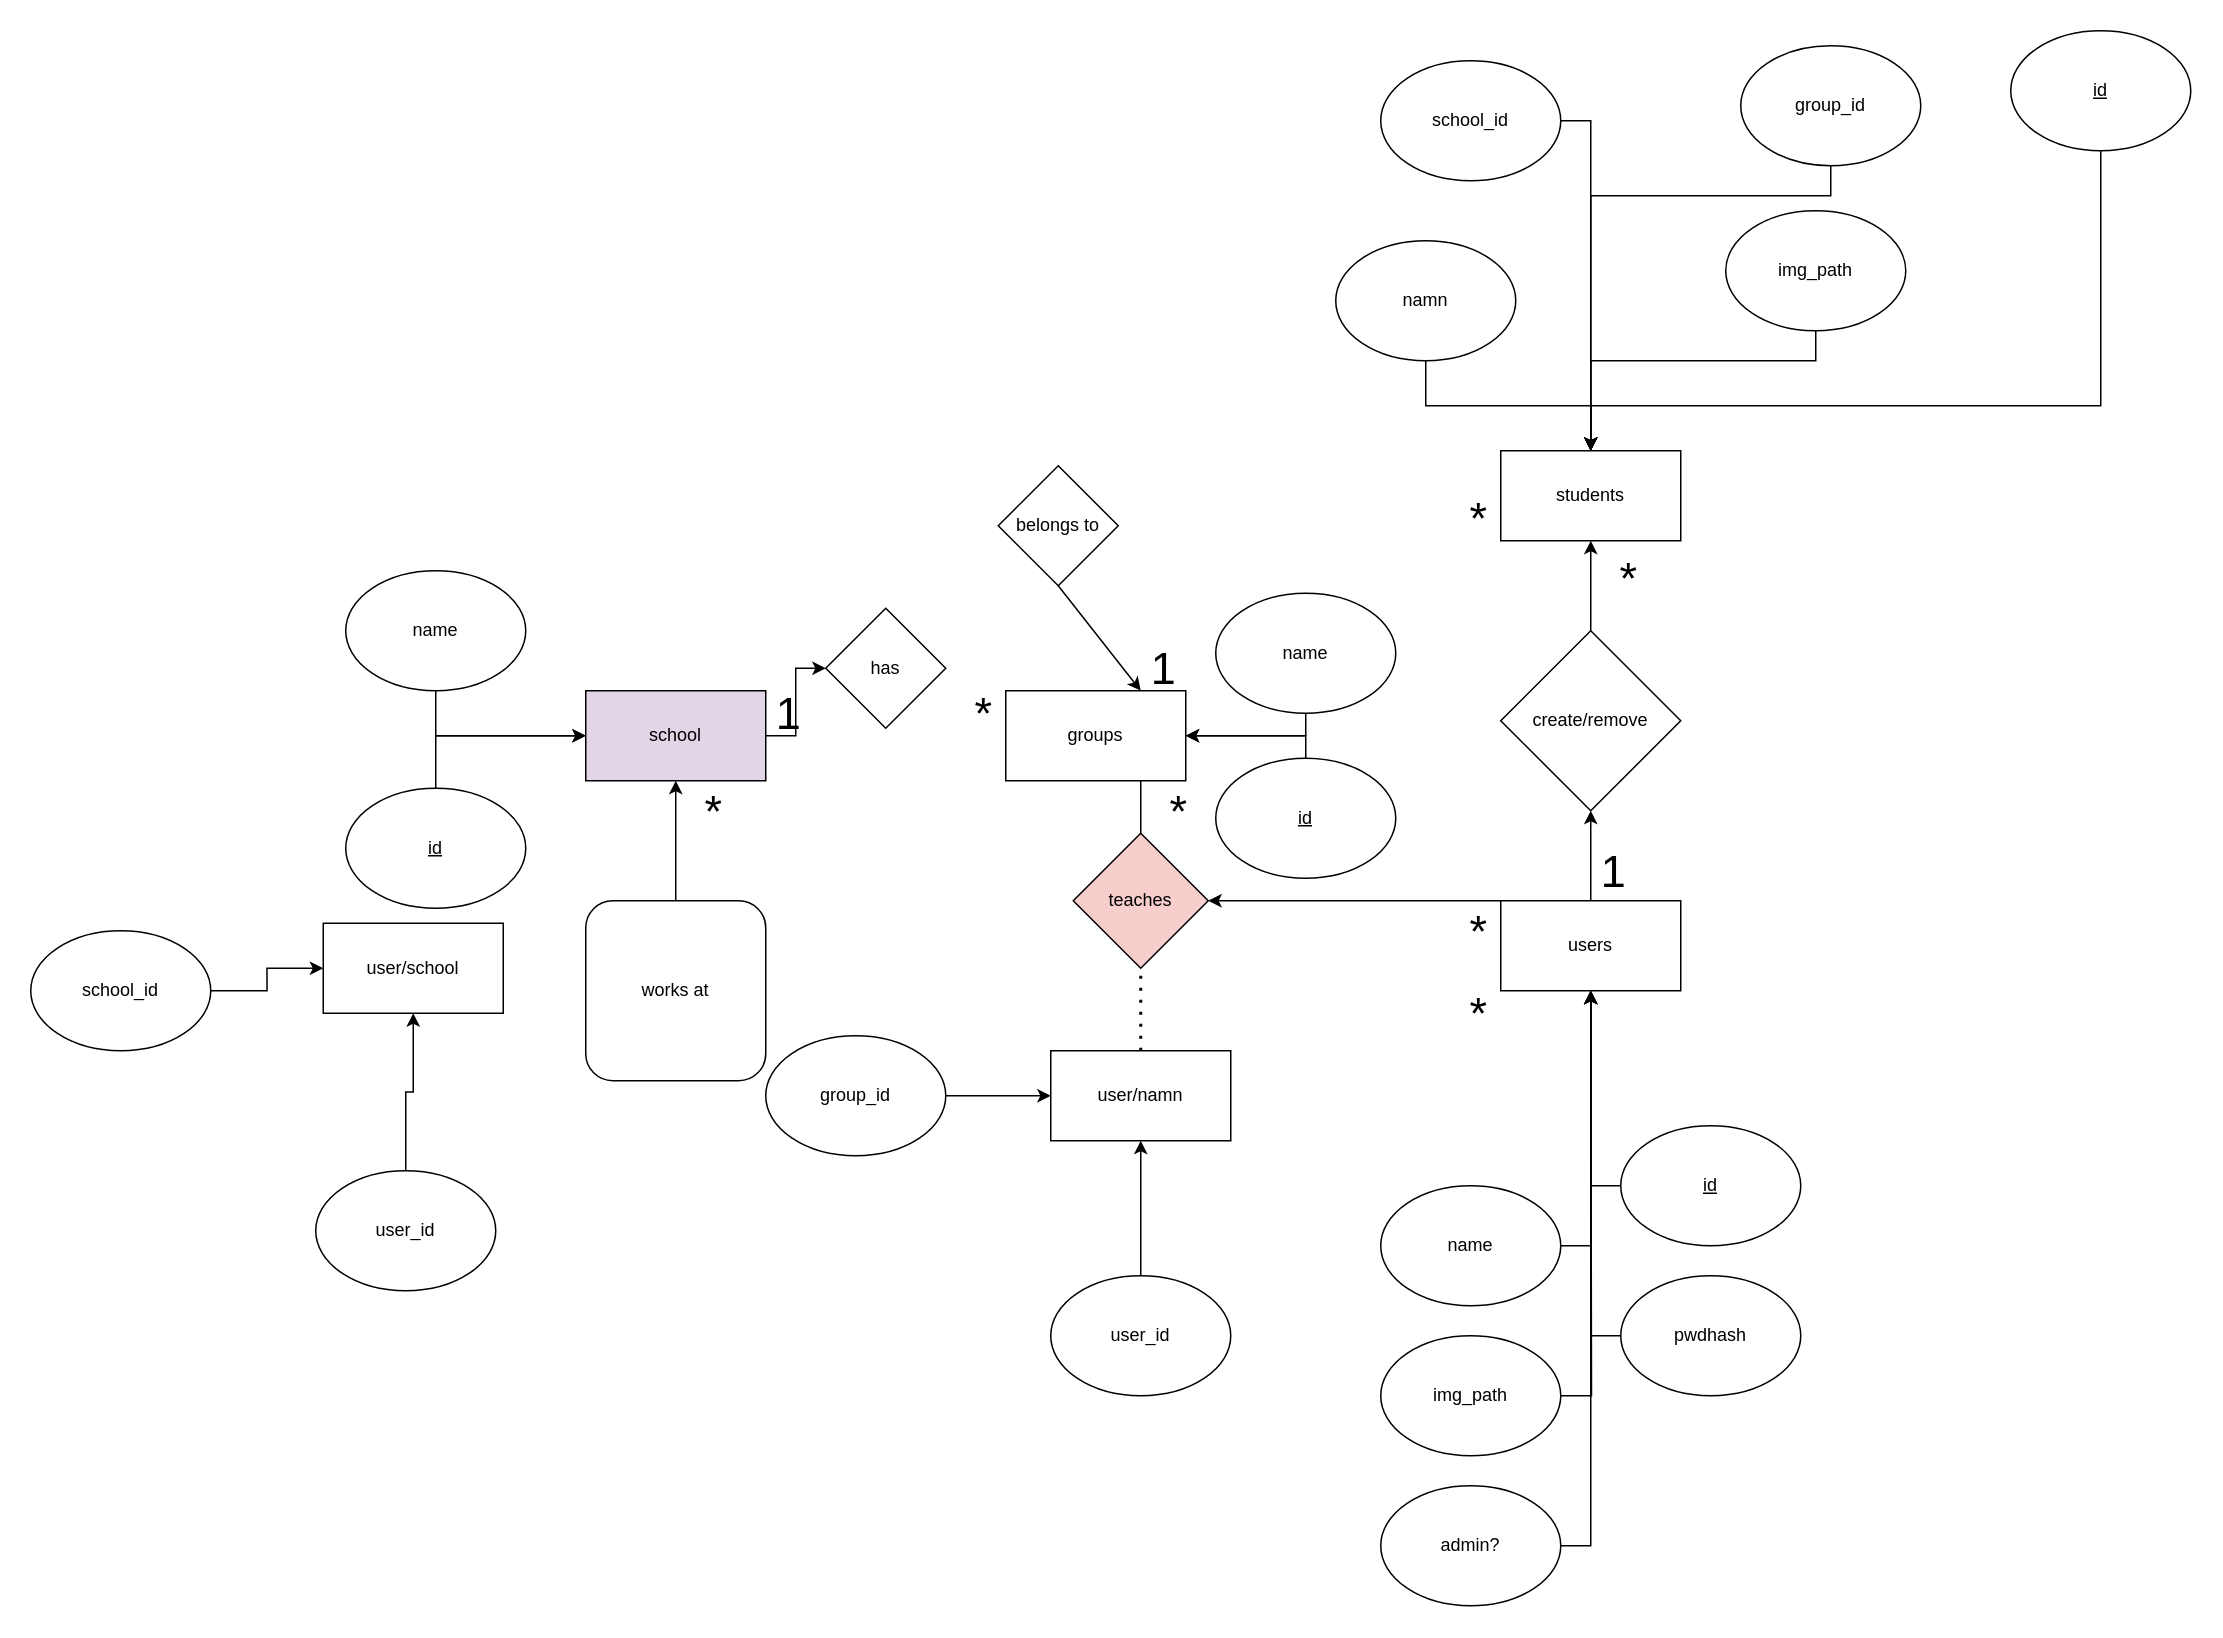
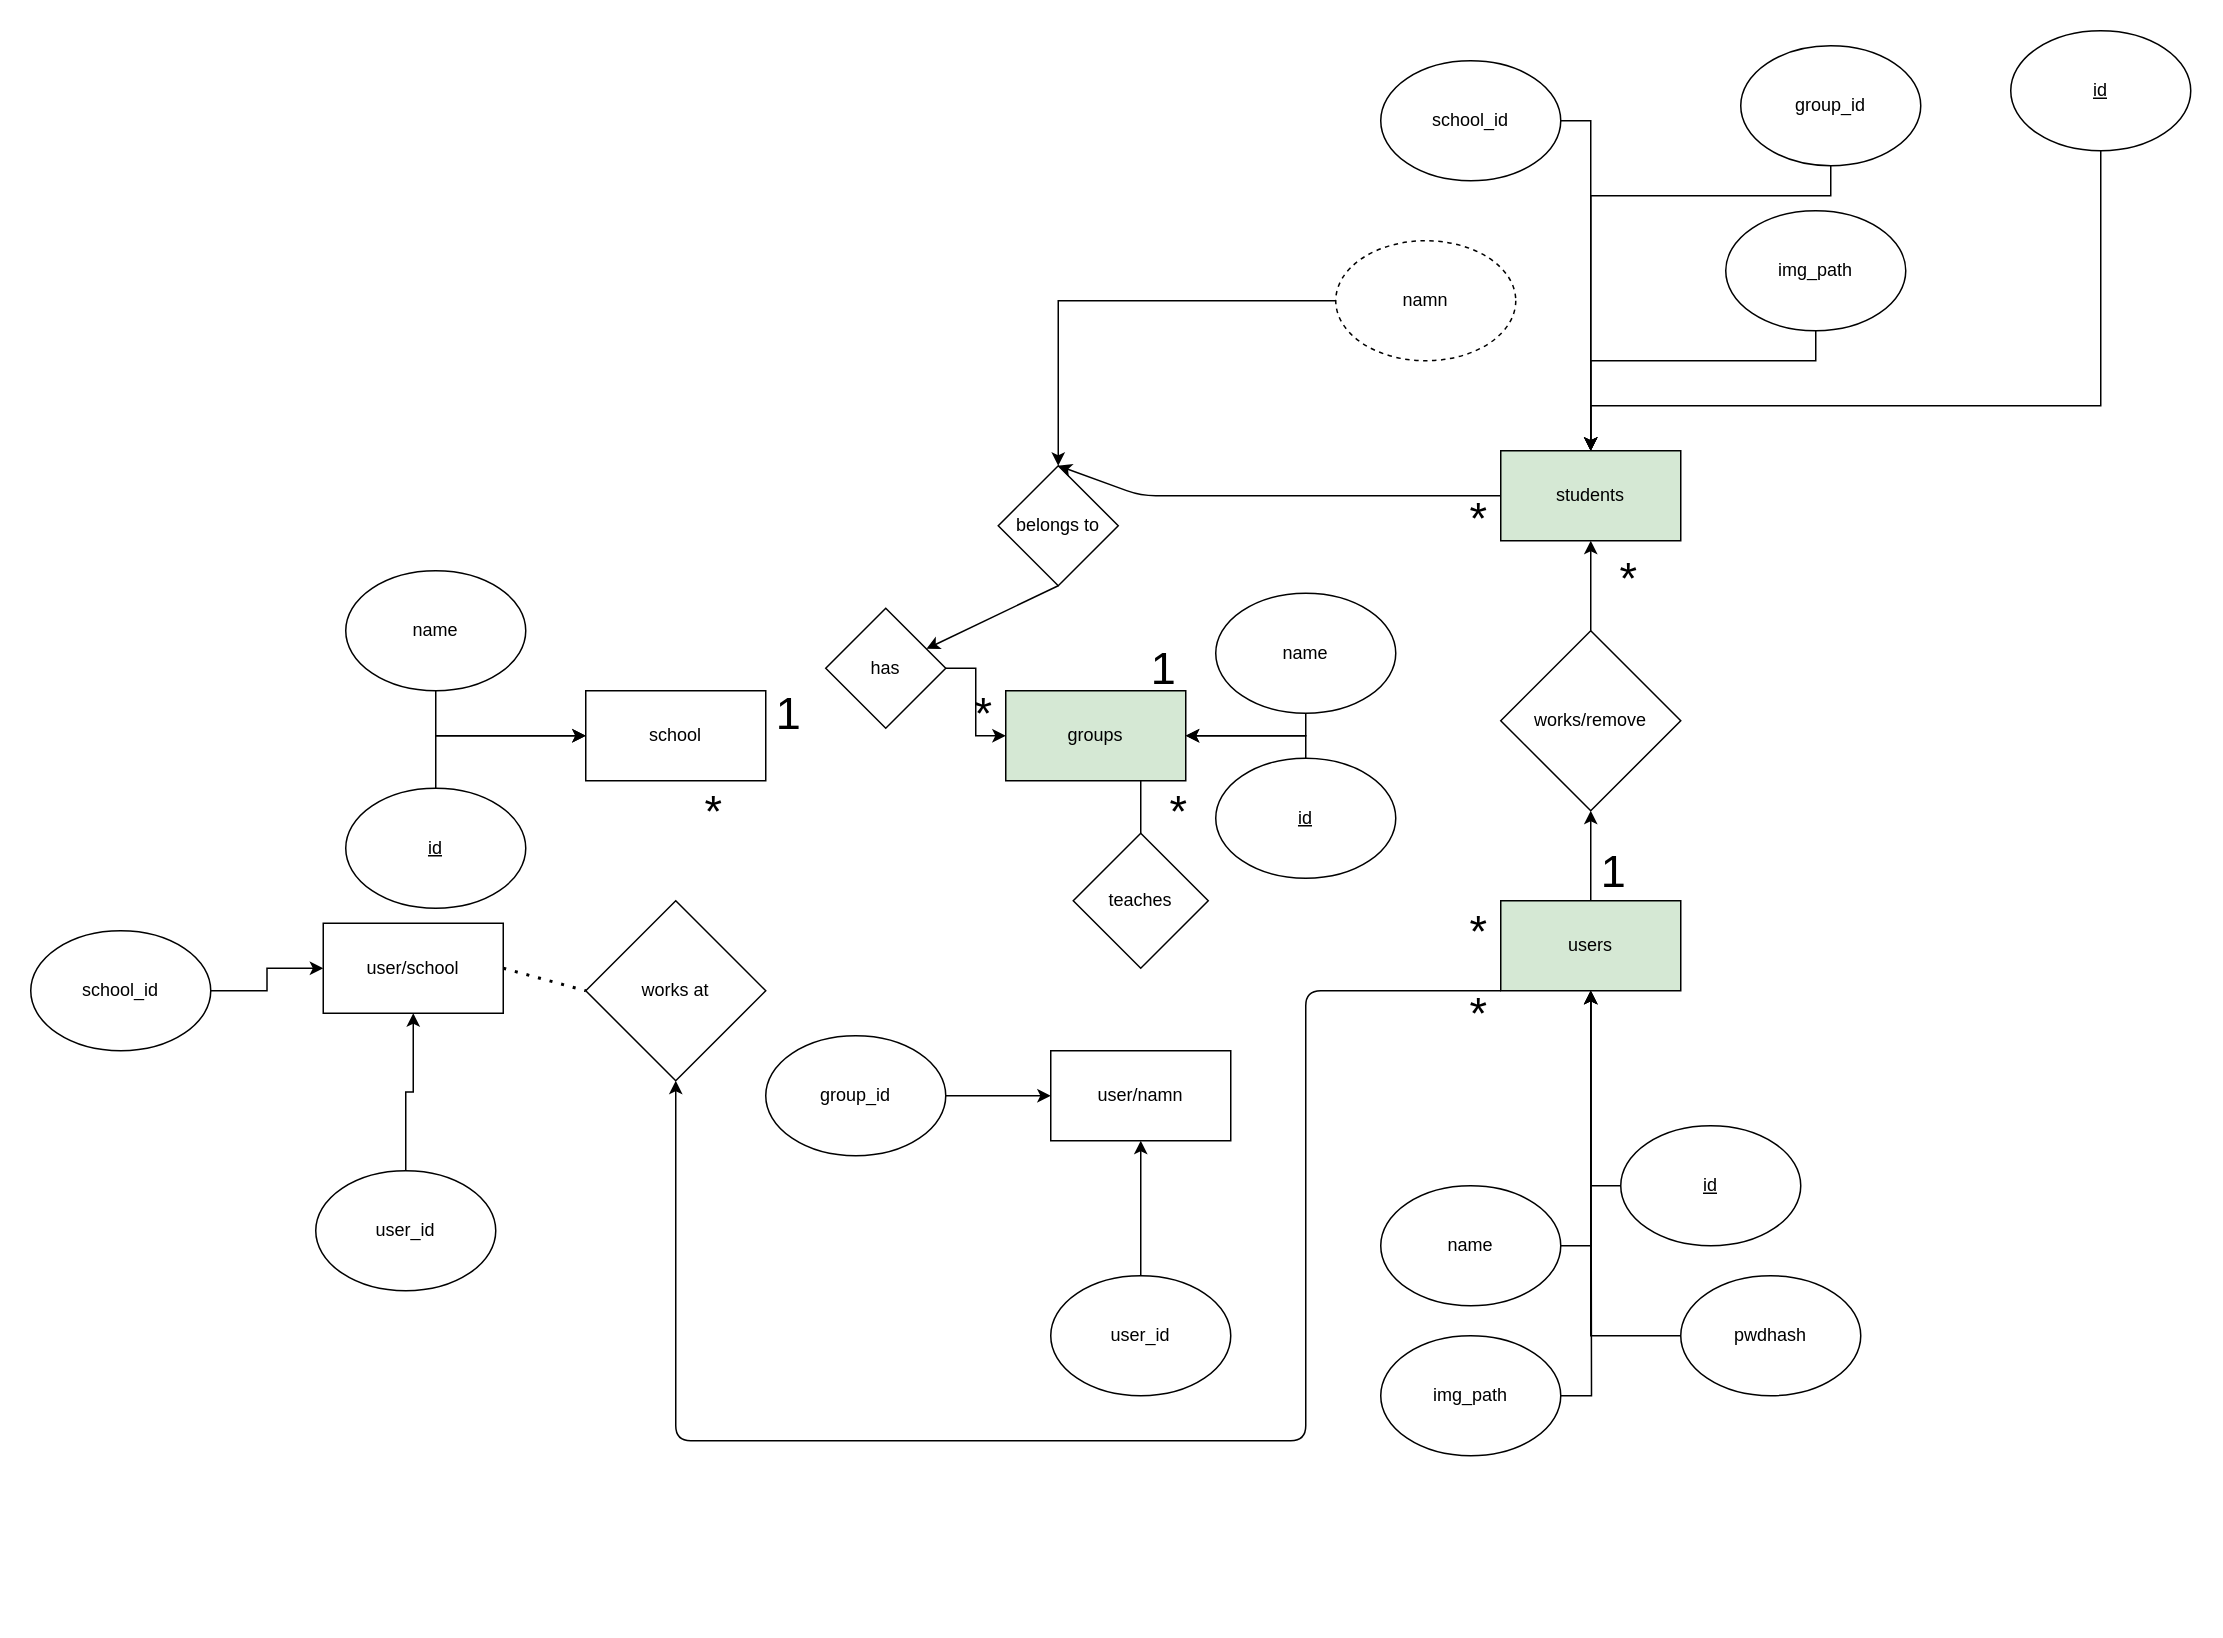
(1426, 301) -> (1426, 301)
(1484, 406) -> (1119, 301)
none -> (1287, 496)
(1591, 496) -> (1591, 496)
(1096, 634) -> (997, 615)
none -> (976, 696)
(796, 708) -> none
(1591, 721) -> (1591, 721)
(676, 736) -> (676, 736)
(1096, 736) -> (1096, 736)
(676, 846) -> none
(1141, 901) -> (1141, 901)
(1359, 901) -> none
(1591, 946) -> (1591, 946)
none -> (542, 979)
(676, 991) -> (676, 991)
(1141, 1013) -> none
(1711, 1336) -> (1771, 1336)
none -> (1134, 1441)
(1591, 1487) -> none
(1471, 1546) -> none
